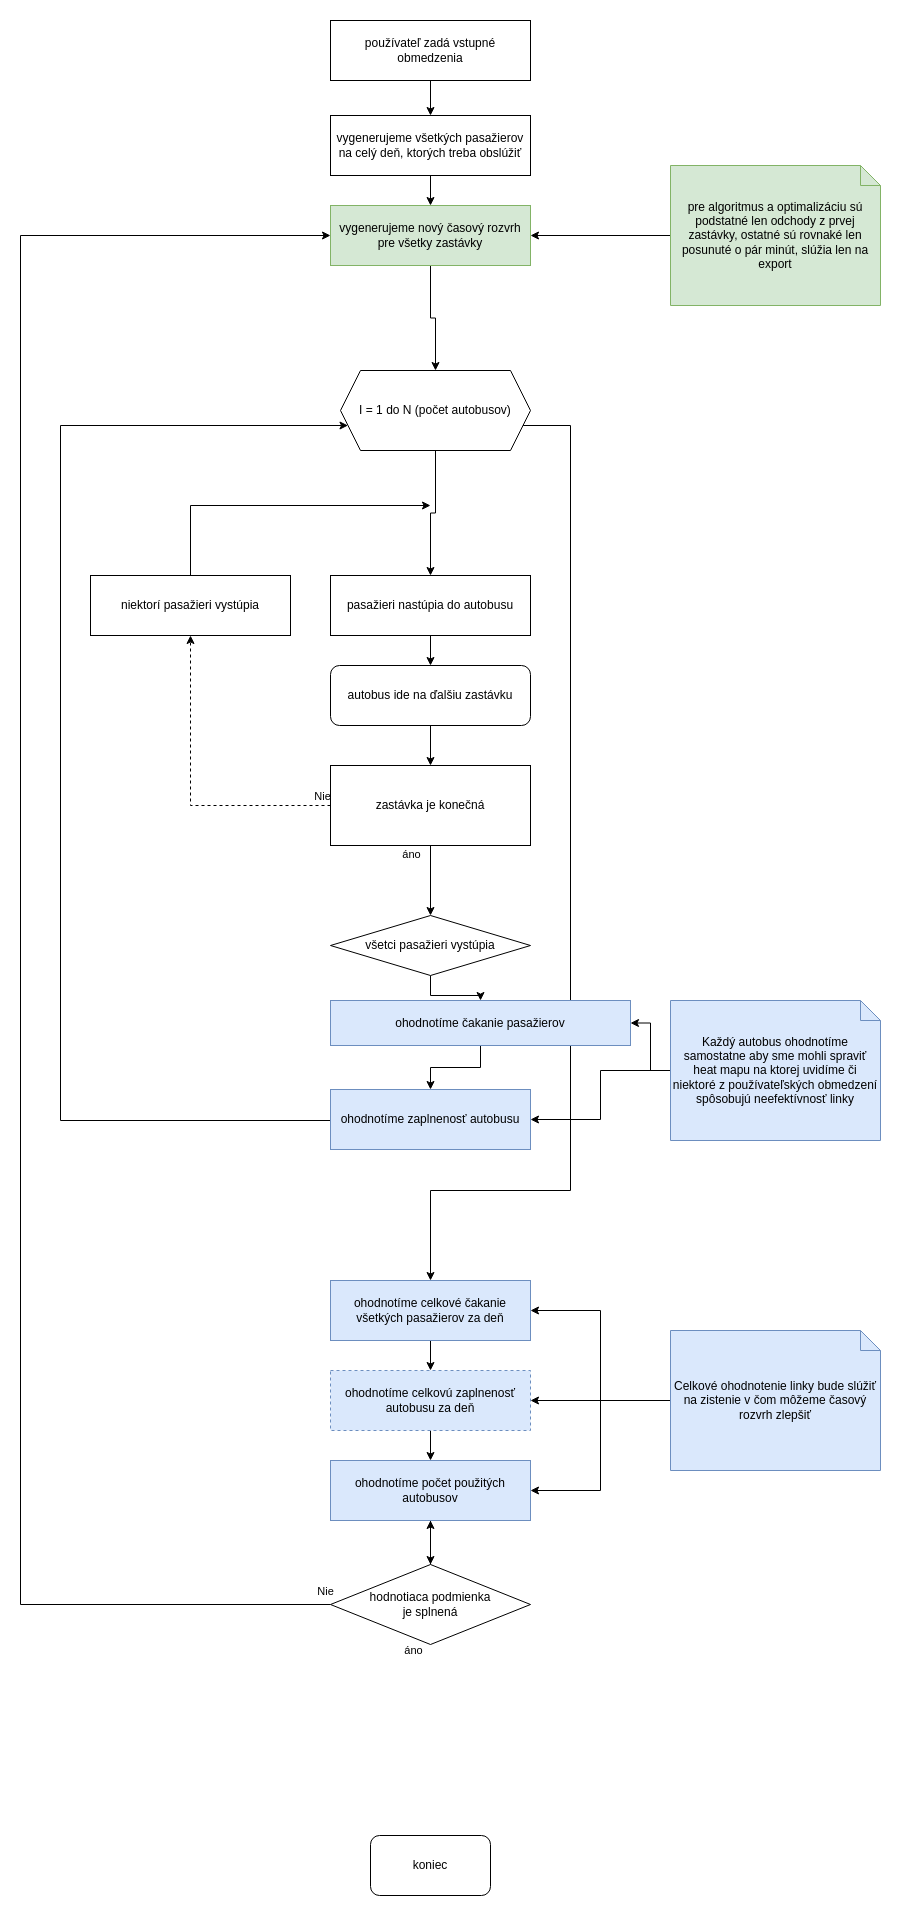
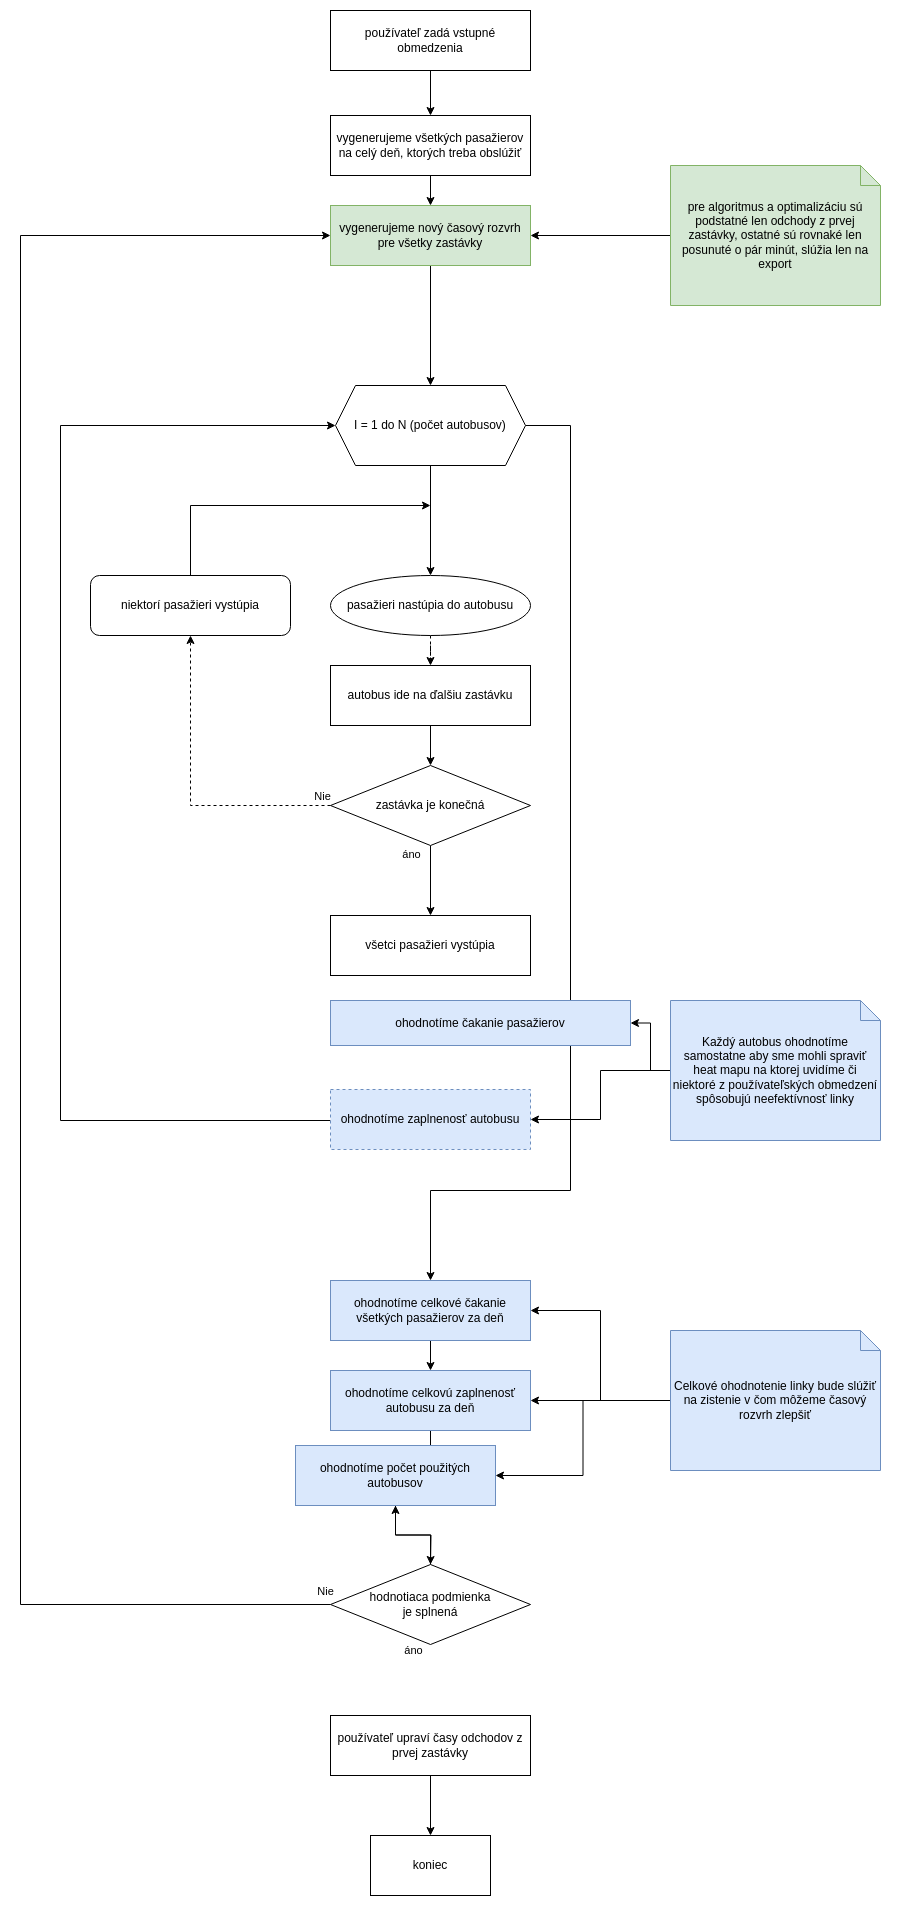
(431, 51) -> (431, 41)
(436, 411) -> (431, 426)
(191, 606) -> (191, 606)
(431, 606) -> (431, 606)
(431, 655) -> (431, 655)
(431, 696) -> (431, 696)
(431, 806) -> (431, 806)
(431, 946) -> (431, 946)
(446, 996) -> none
(460, 1068) -> none
(431, 1120) -> (431, 1120)
(431, 1401) -> (431, 1401)
(431, 1491) -> (396, 1476)
none -> (431, 1746)
none -> (431, 1802)
(431, 1866) -> (431, 1866)
